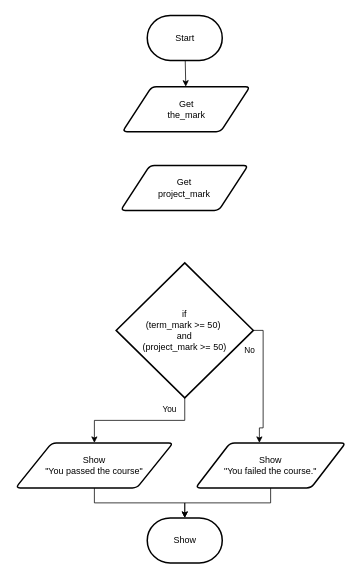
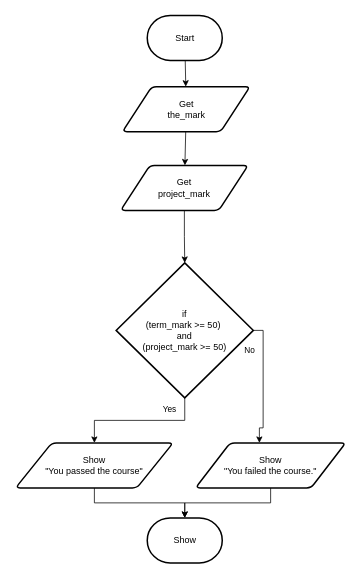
none -> (185, 146)
none -> (184, 234)
(170, 409) -> (170, 409)
